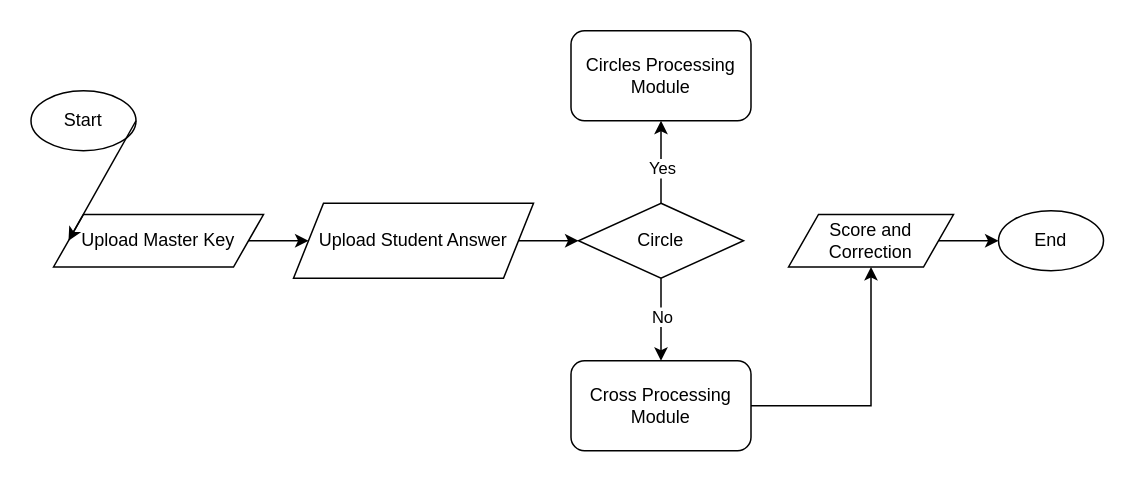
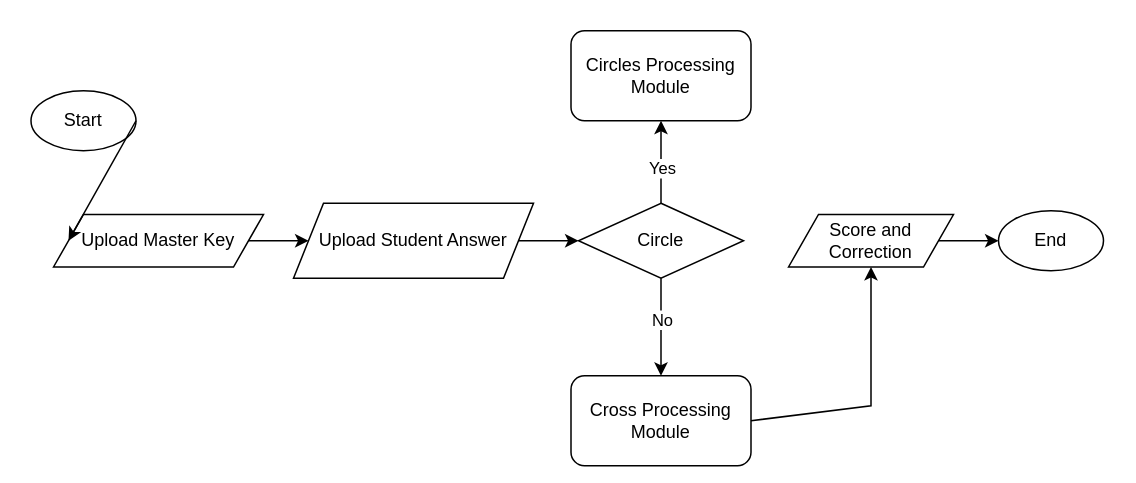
(661, 406) -> (661, 421)
